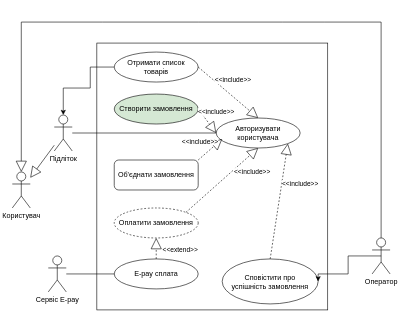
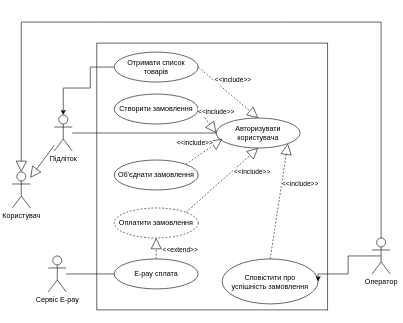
(156, 109) -> (156, 109)
(156, 175) -> (156, 175)
